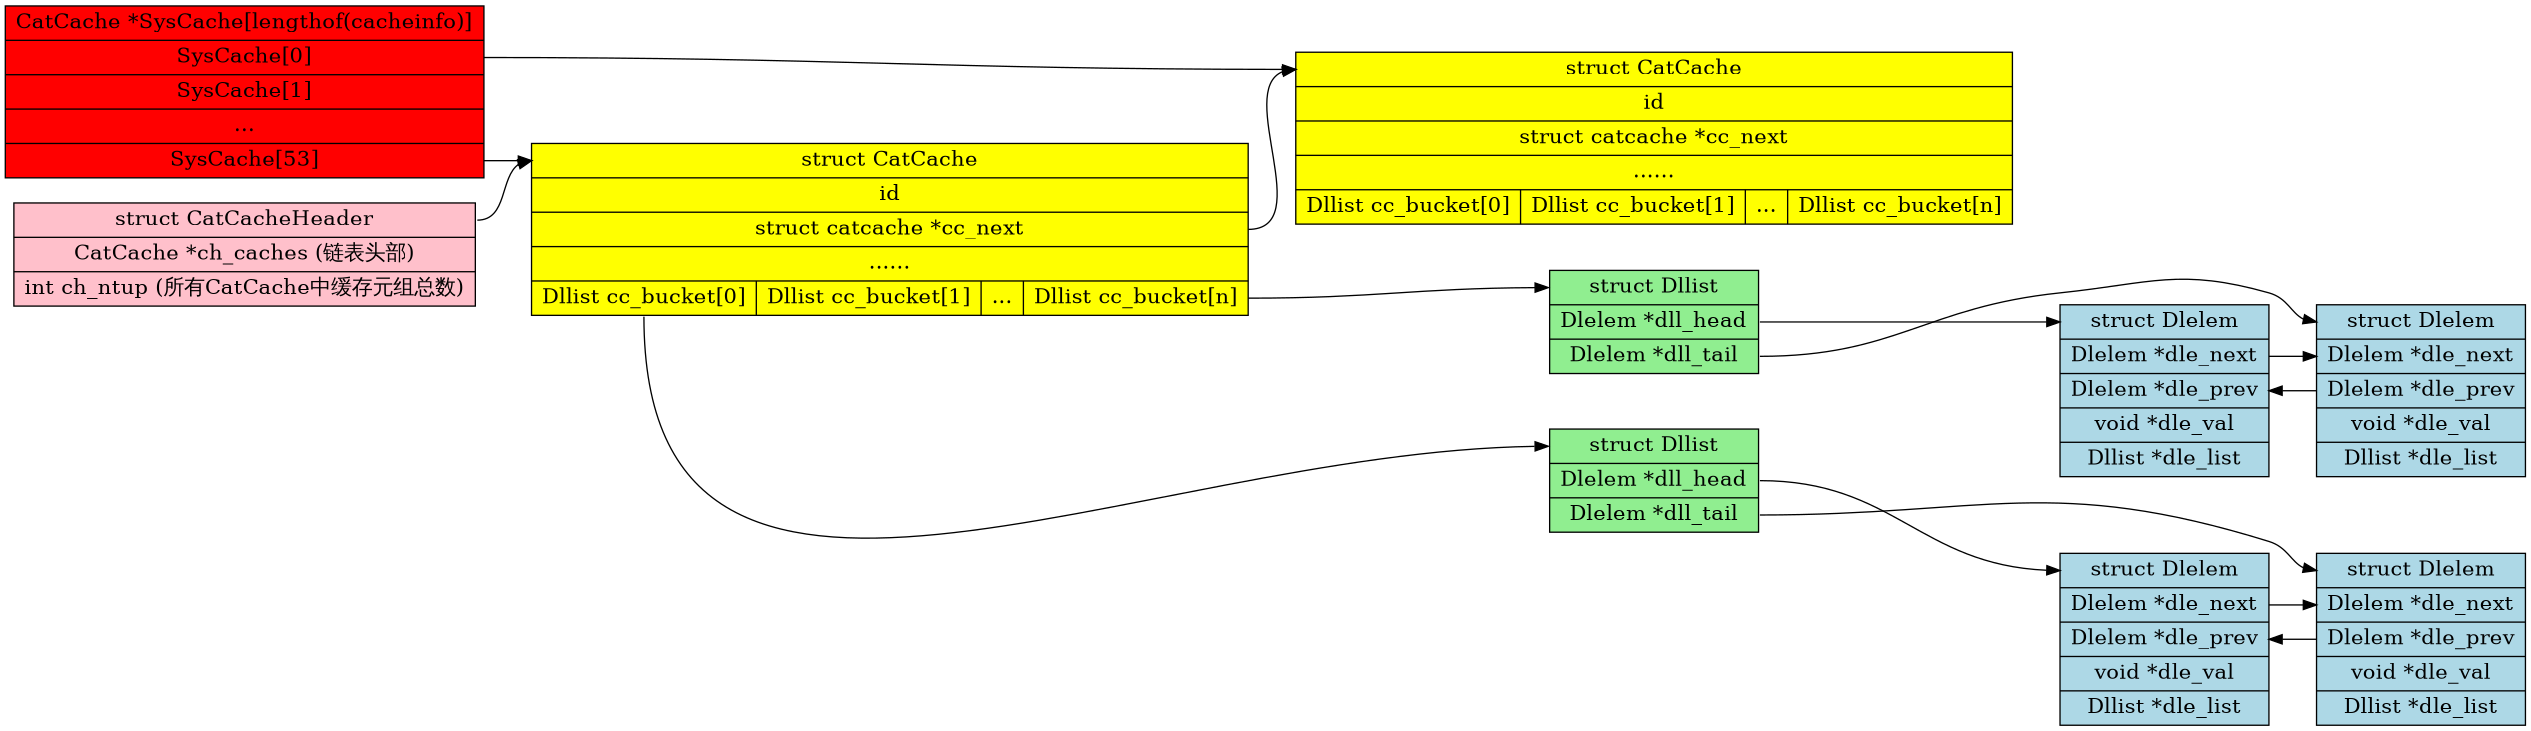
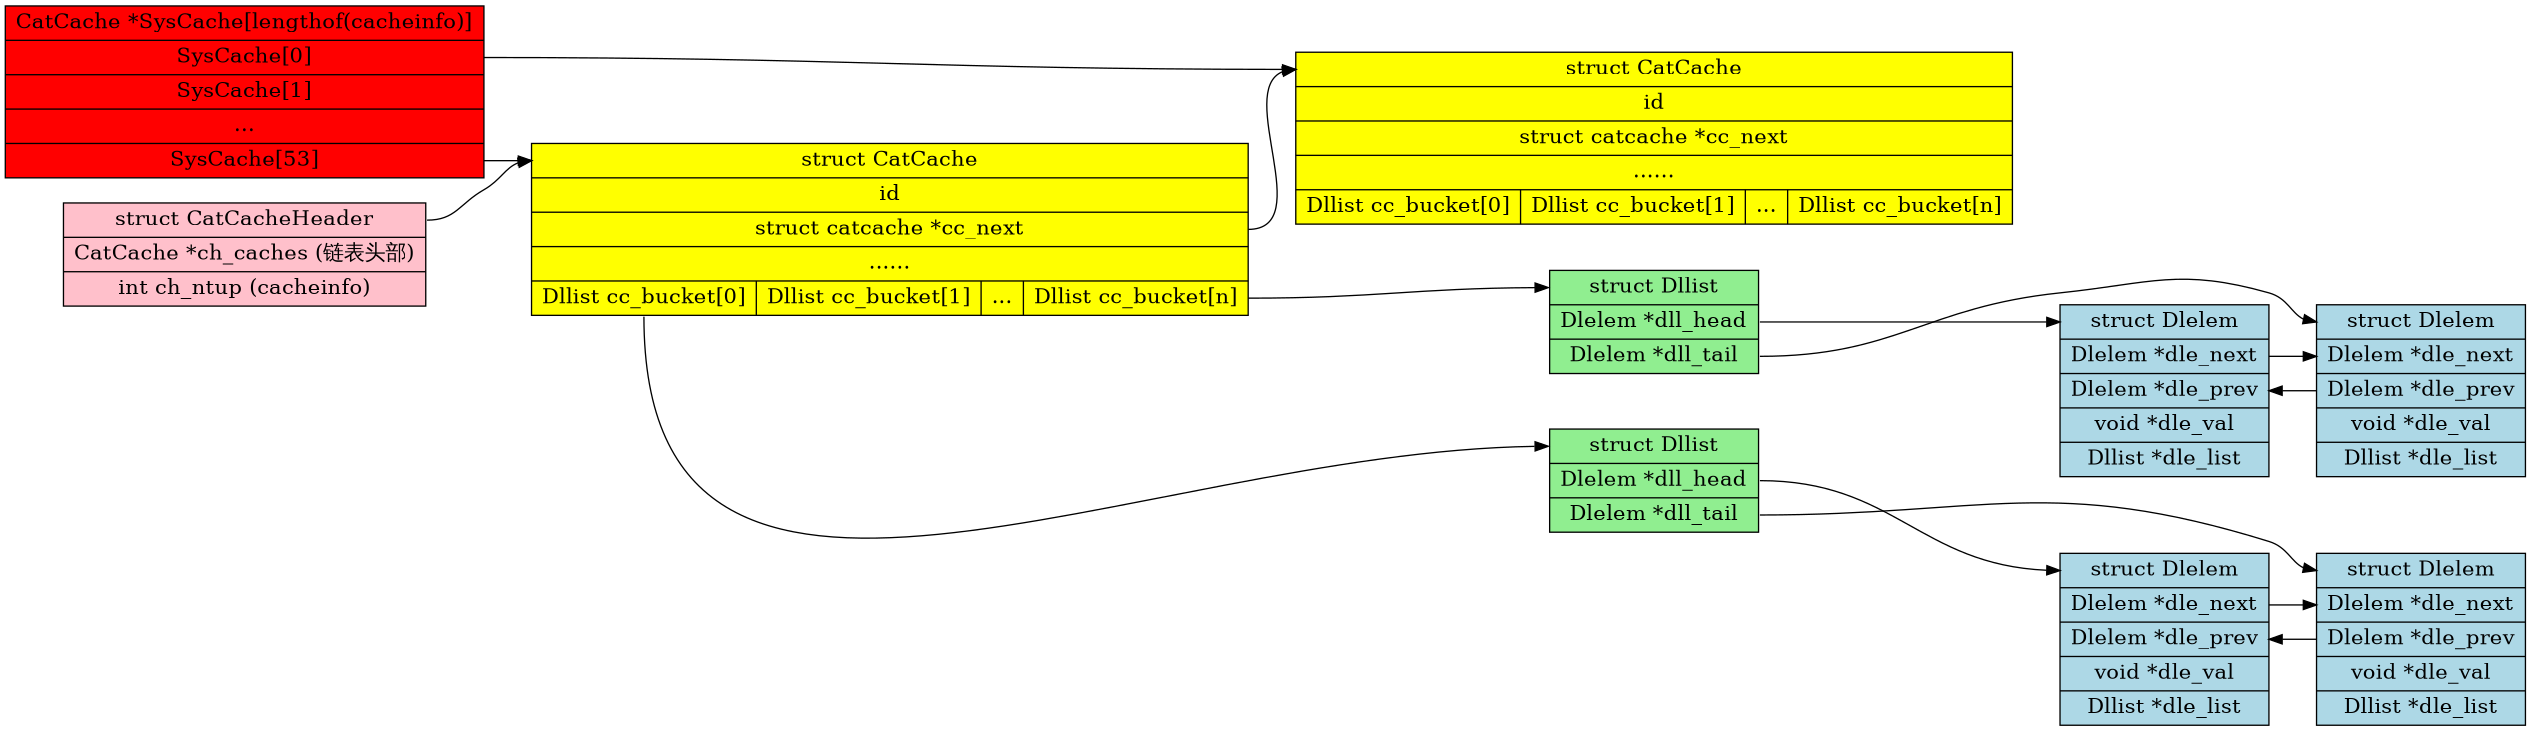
(245, 288) -> (245, 288)
